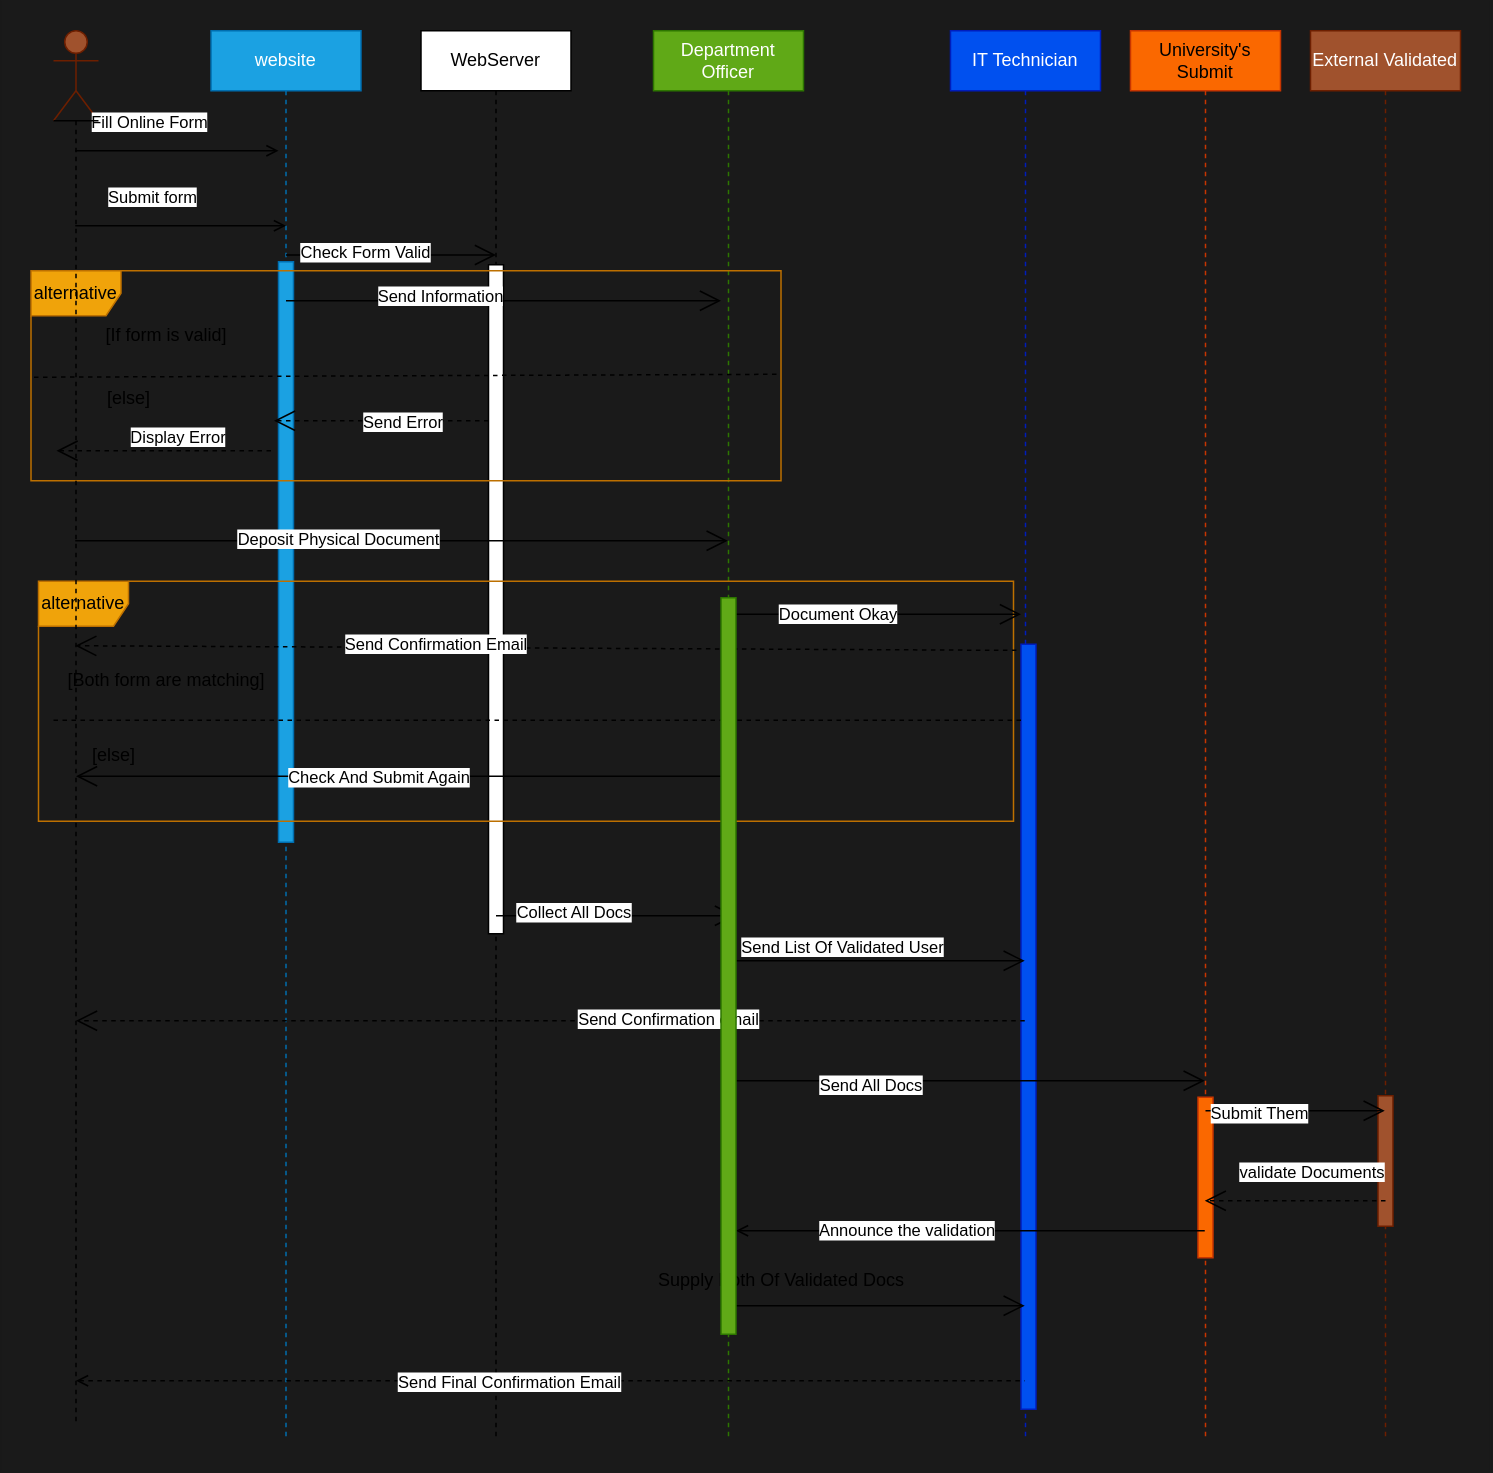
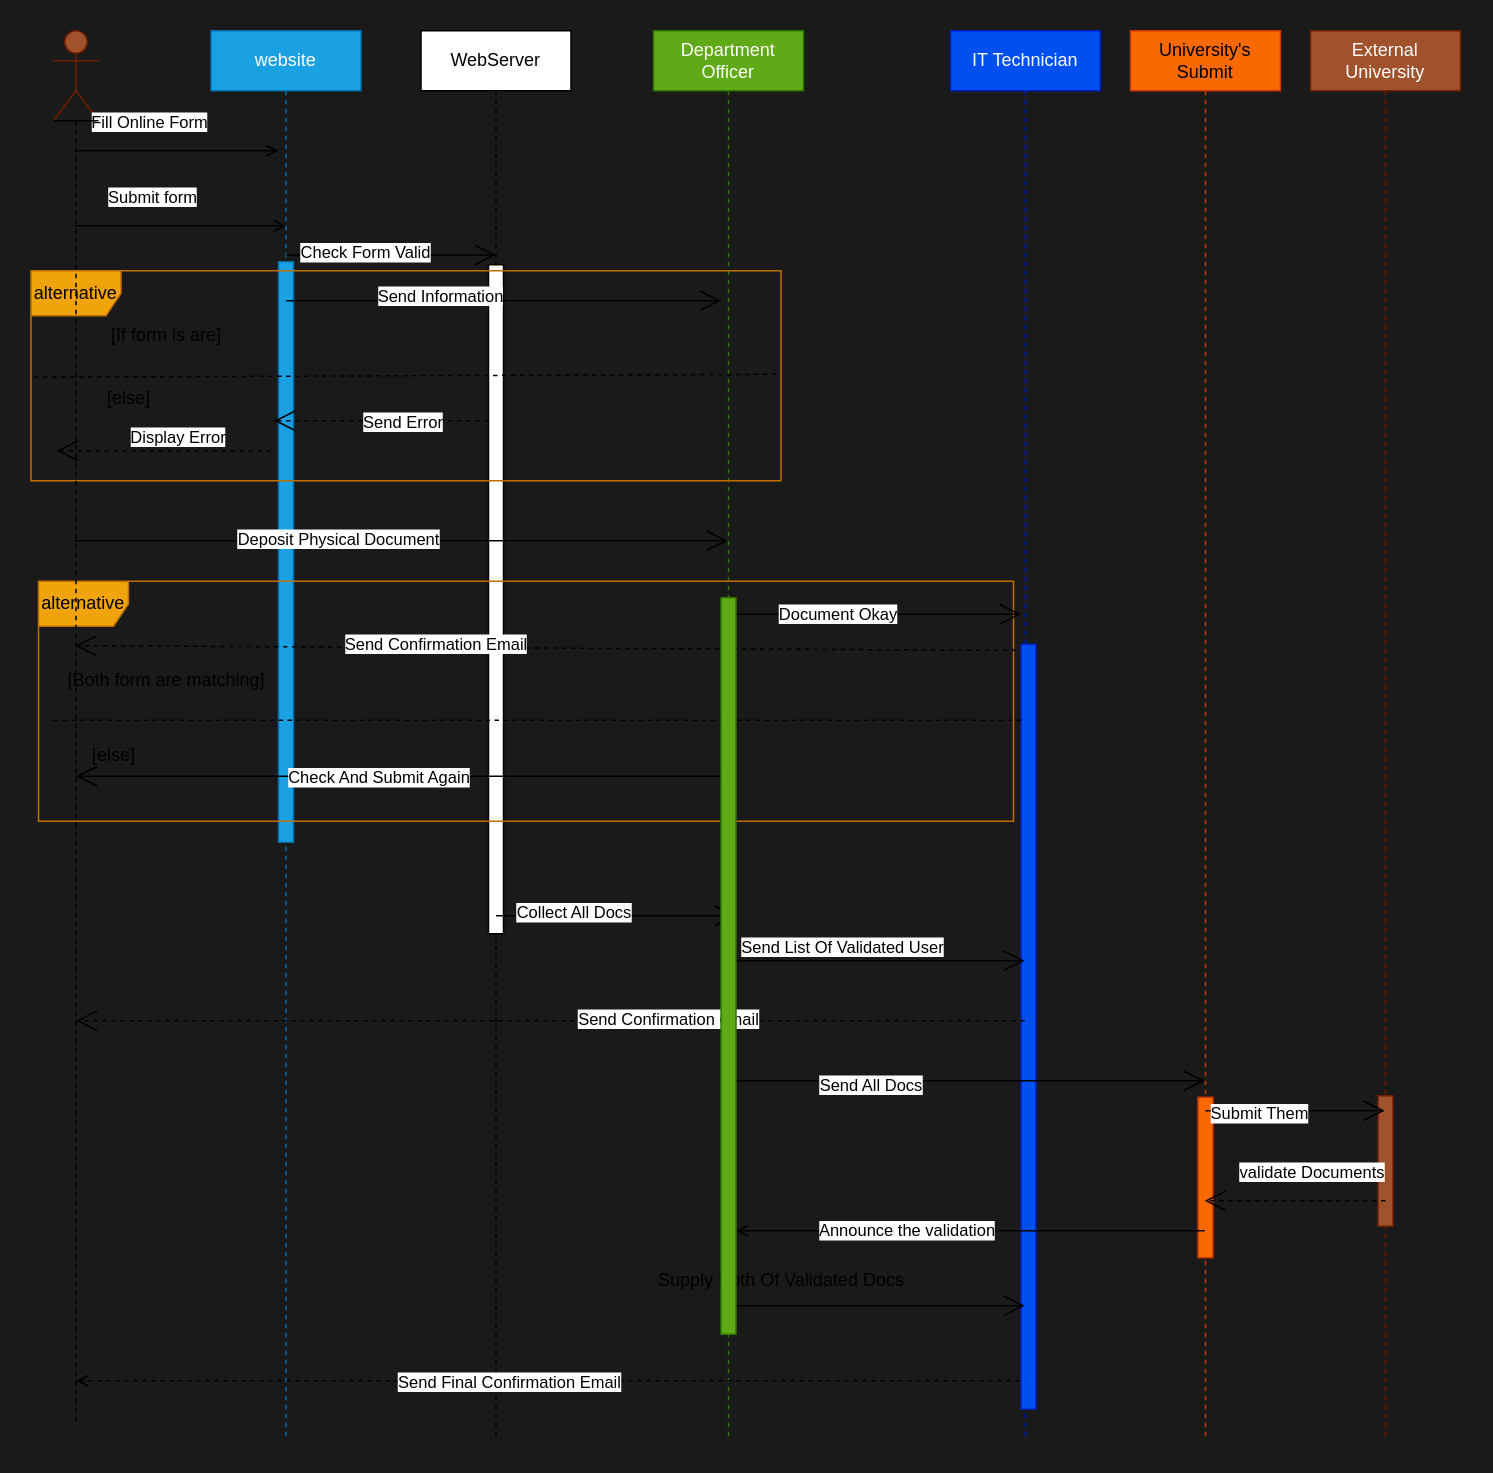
(1385, 61) -> (1385, 61)
(167, 335) -> (167, 335)
